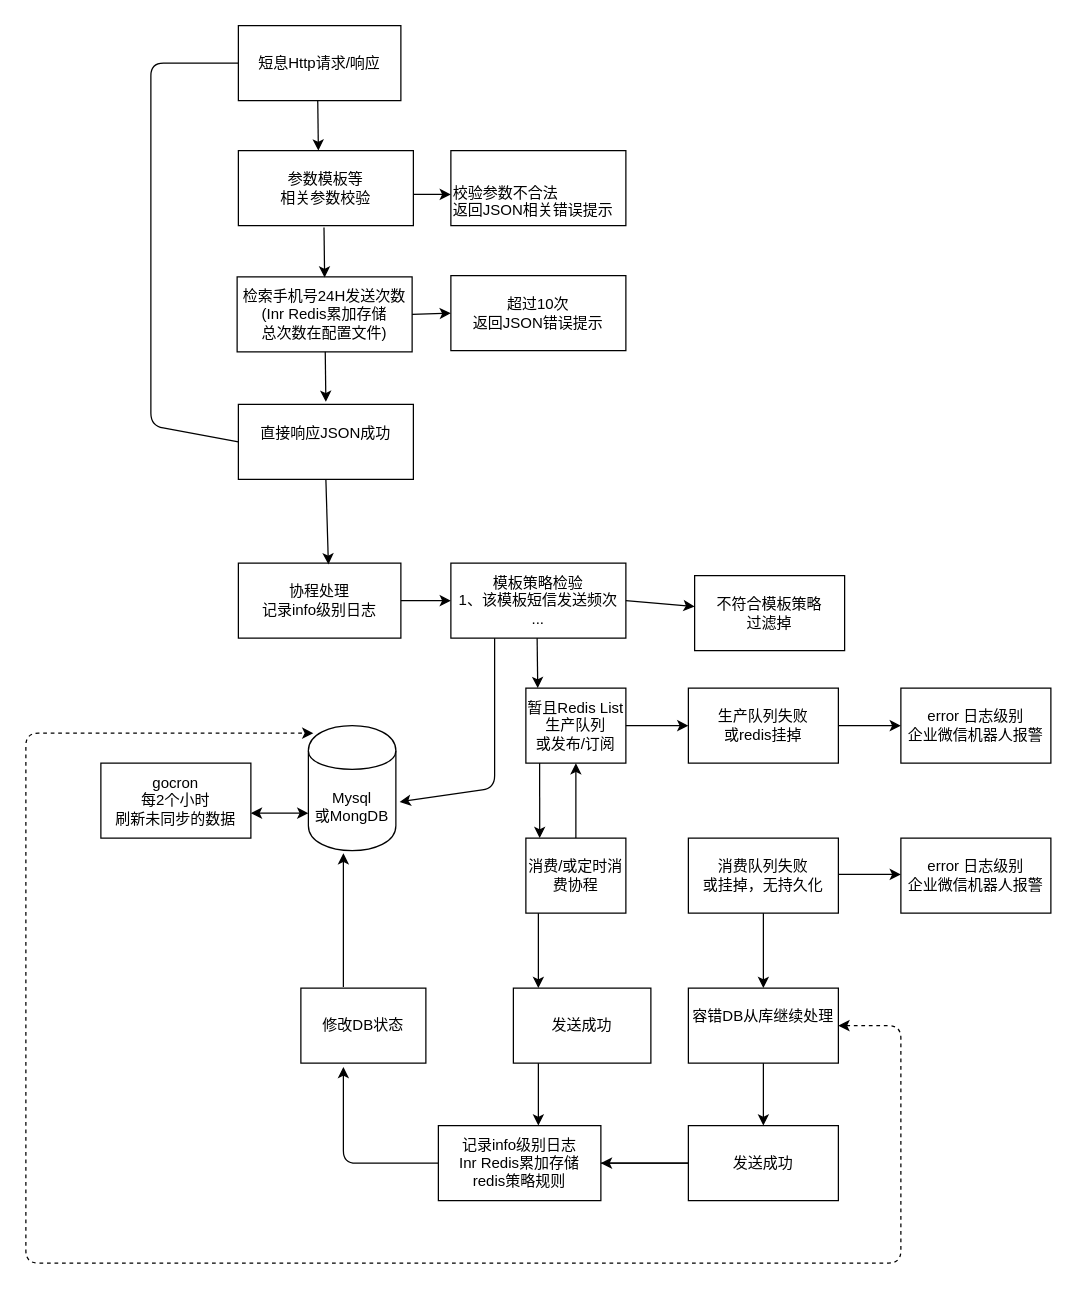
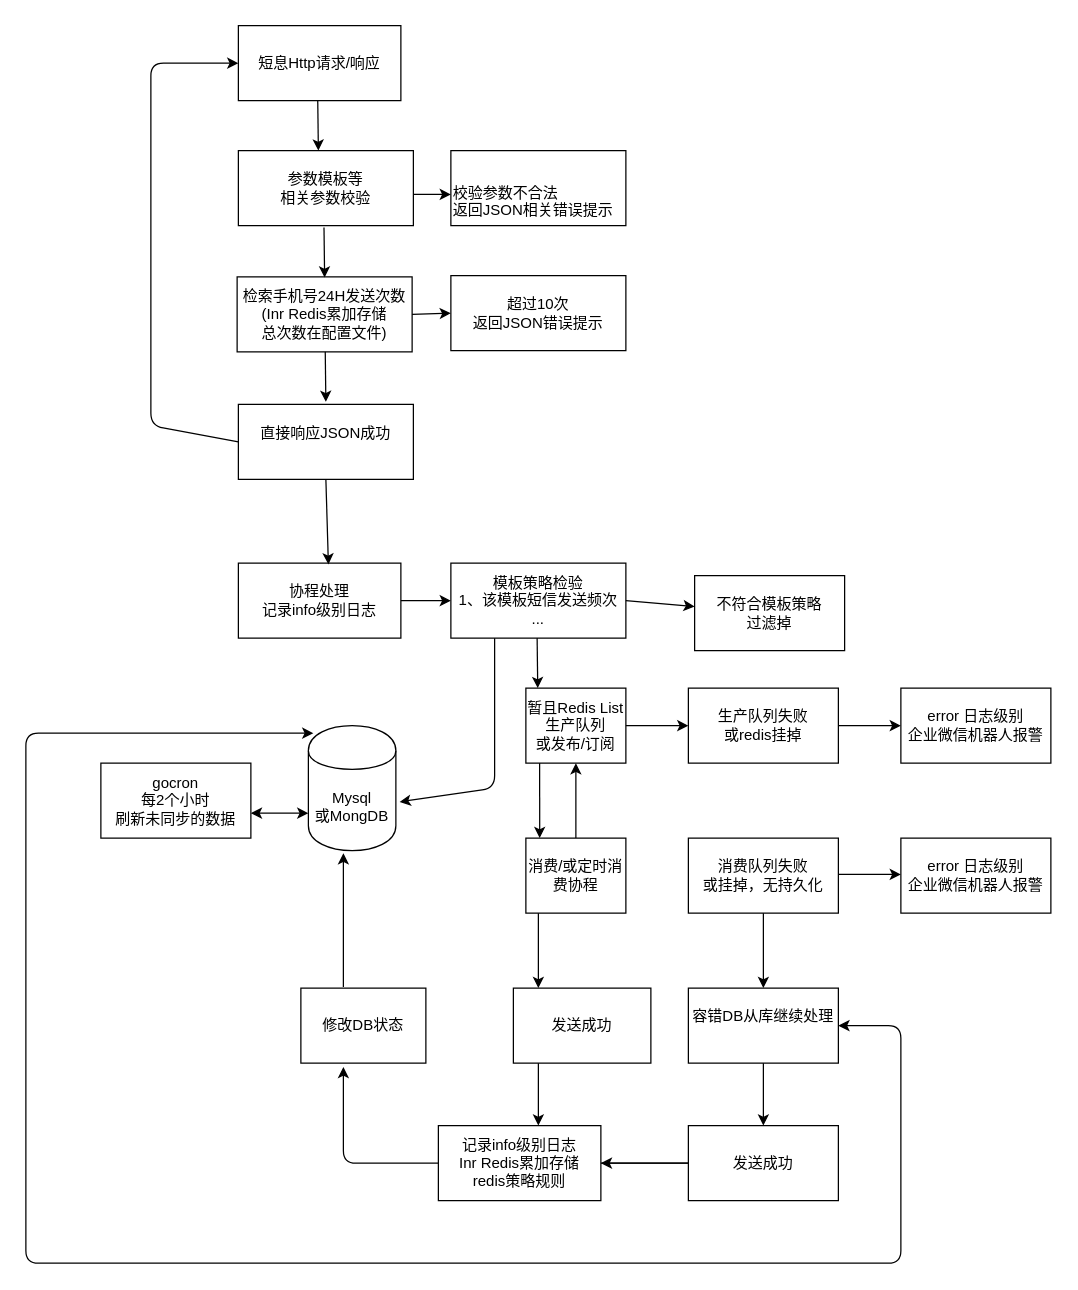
(232, 63) -> (228, 63)
(201, 1263) -> (201, 1263)
